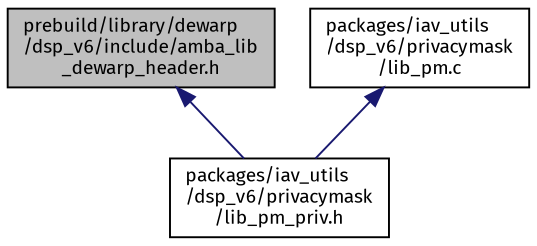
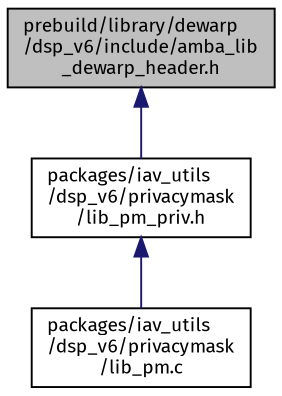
(343, 130) -> (141, 283)
